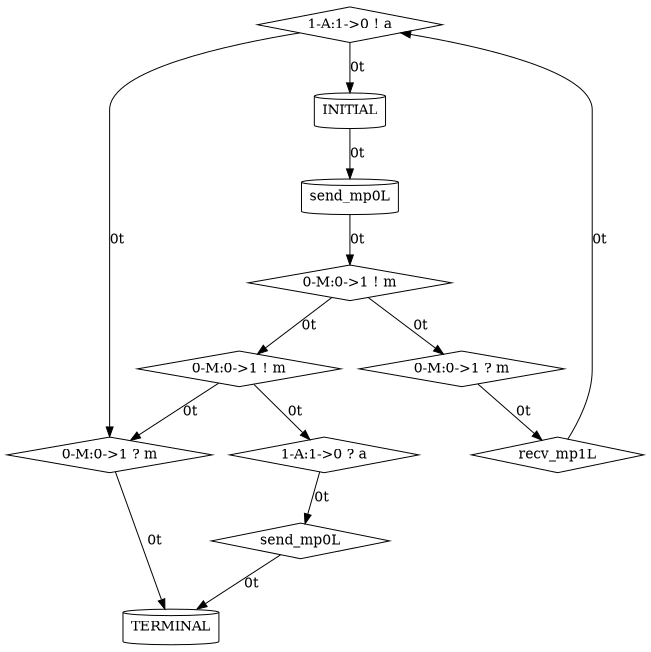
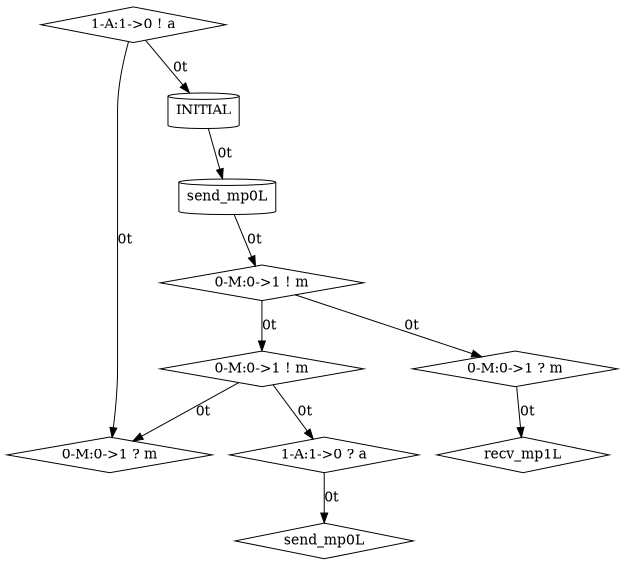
(592, 175) -> none
(171, 627) -> none
